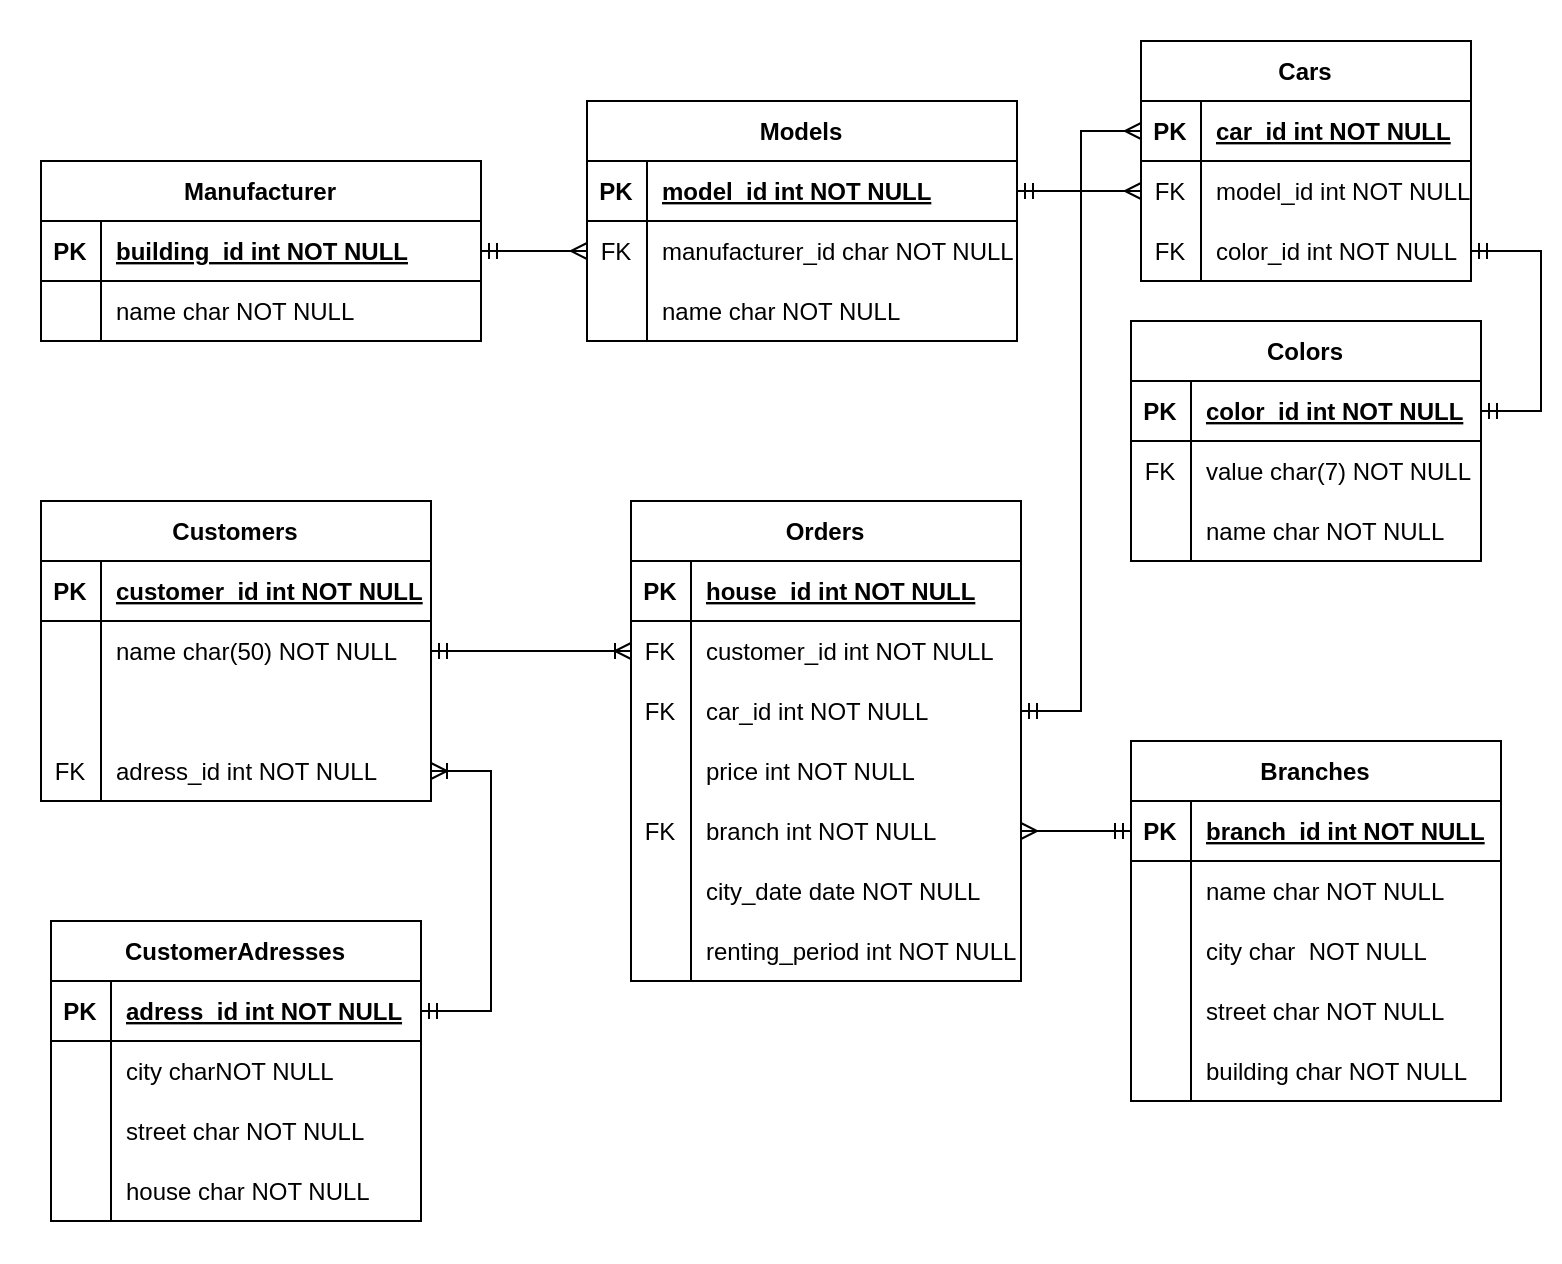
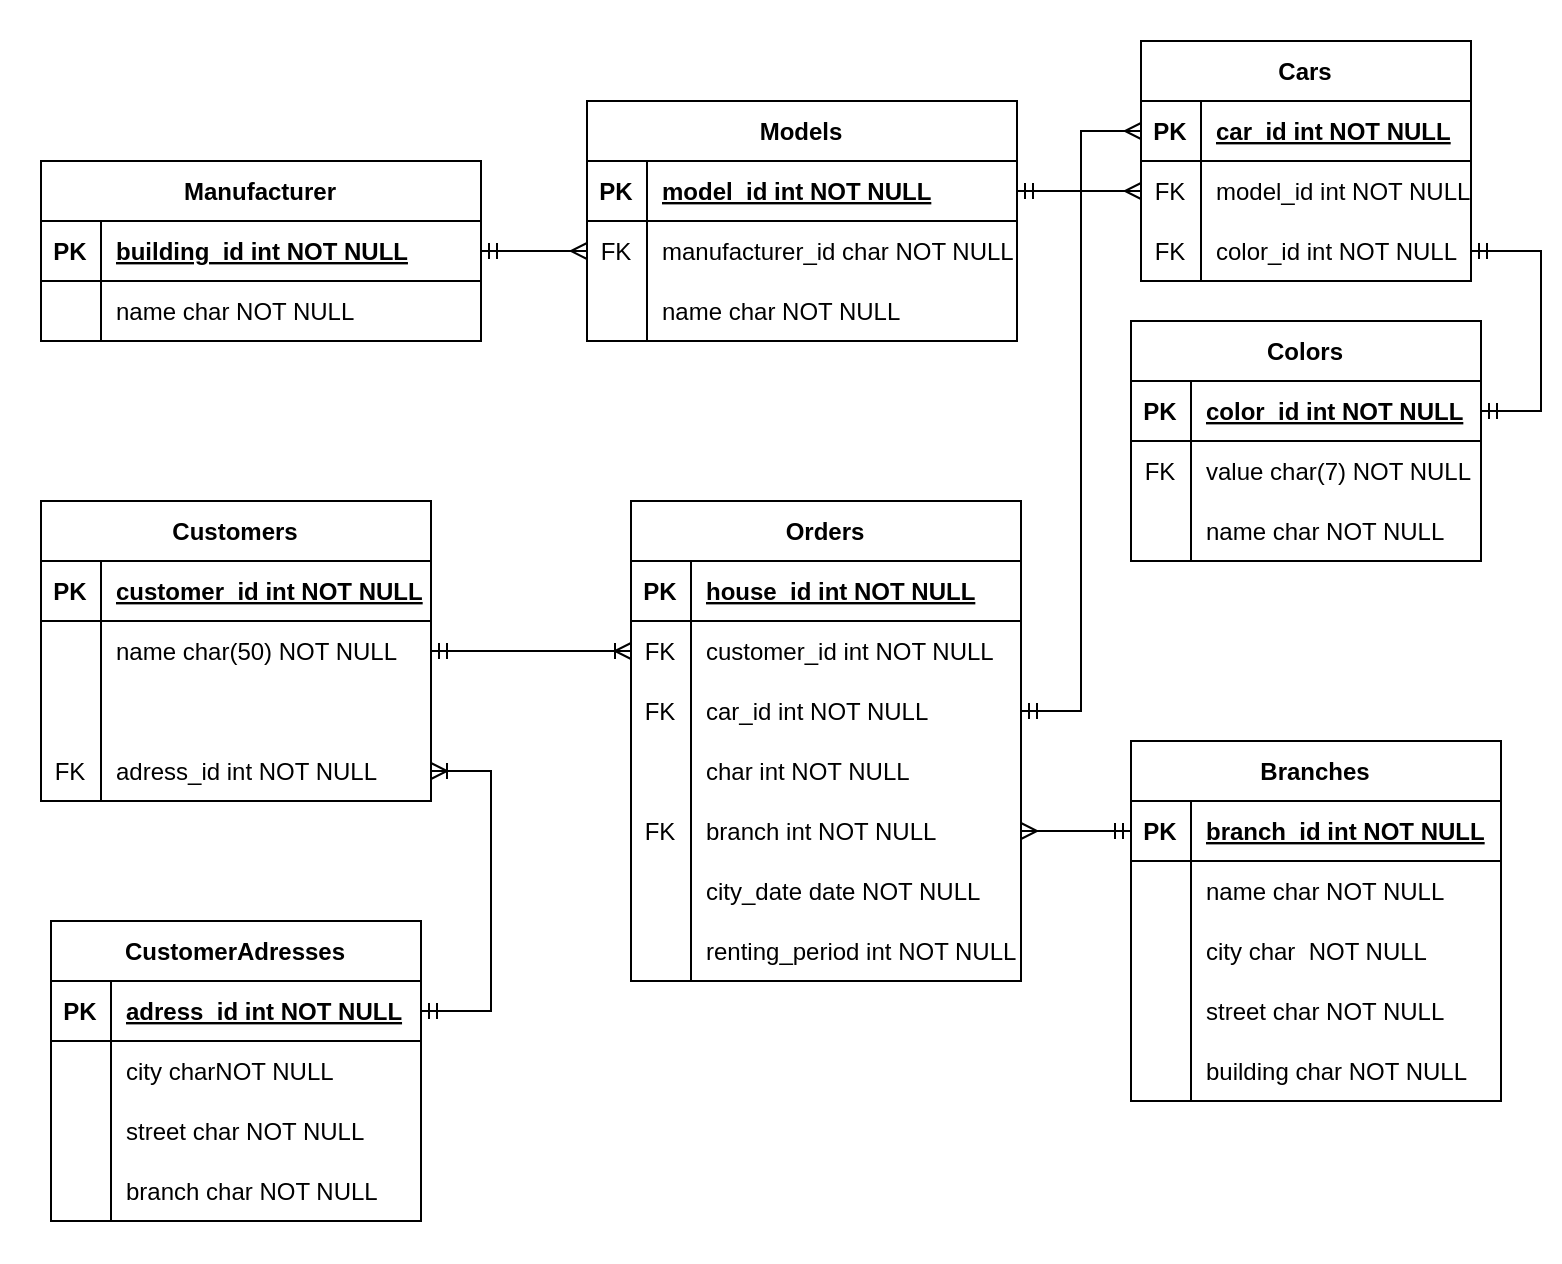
(811, 772) -> (808, 772)
(244, 1192) -> (251, 1192)
